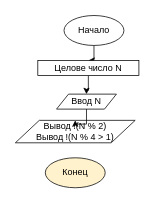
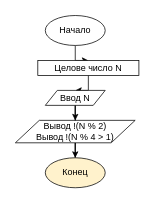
(94, 30) -> (75, 30)
(87, 102) -> (75, 98)
none -> (75, 153)
